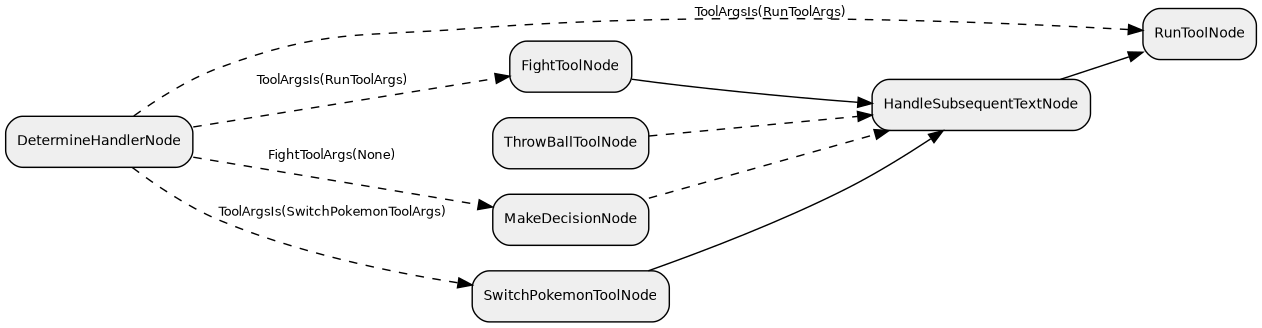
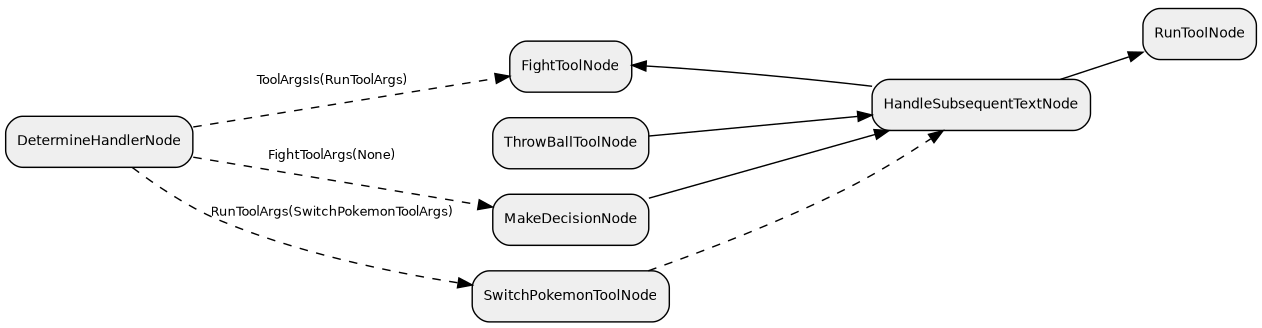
(622, 21) -> none
(745, 92) -> (759, 75)
(753, 126) -> (753, 126)
(762, 166) -> (762, 166)
(333, 213) -> (333, 213)
(794, 214) -> (794, 214)
